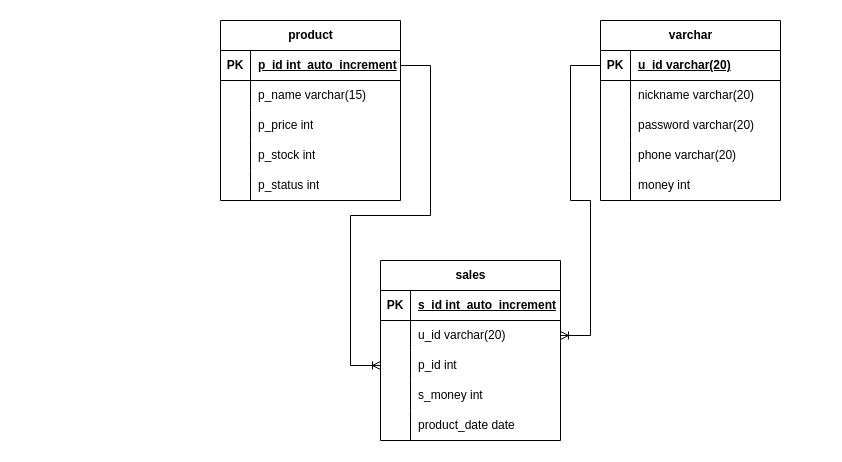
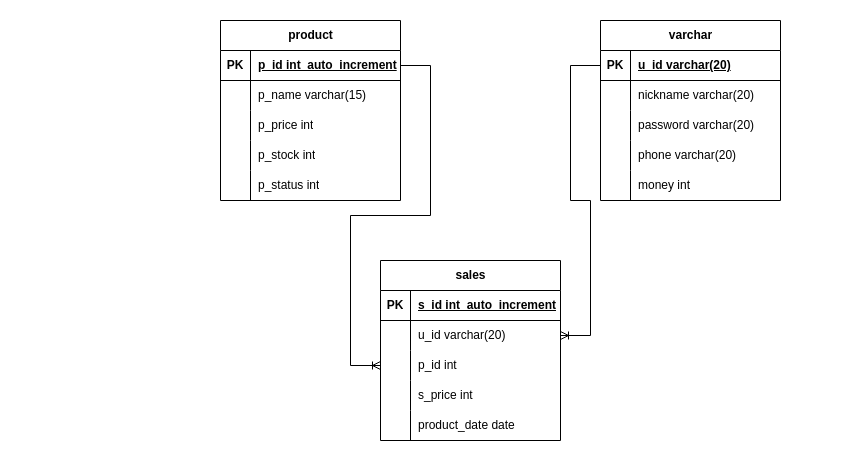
(452, 396) -> (451, 396)
